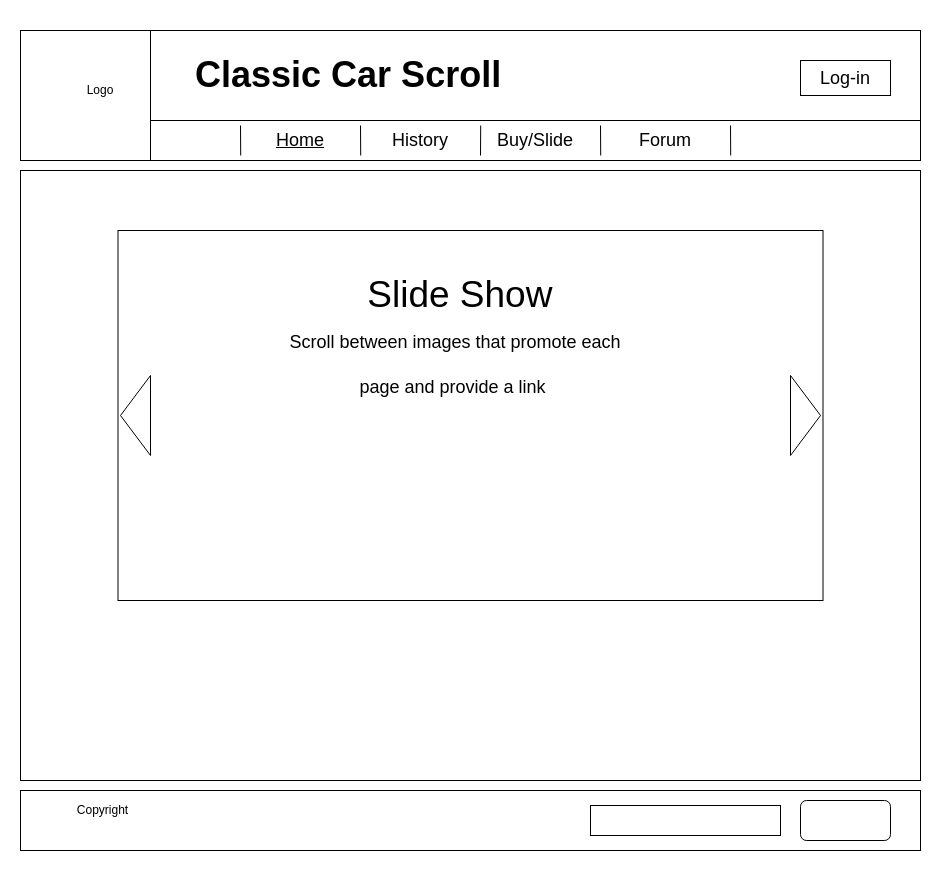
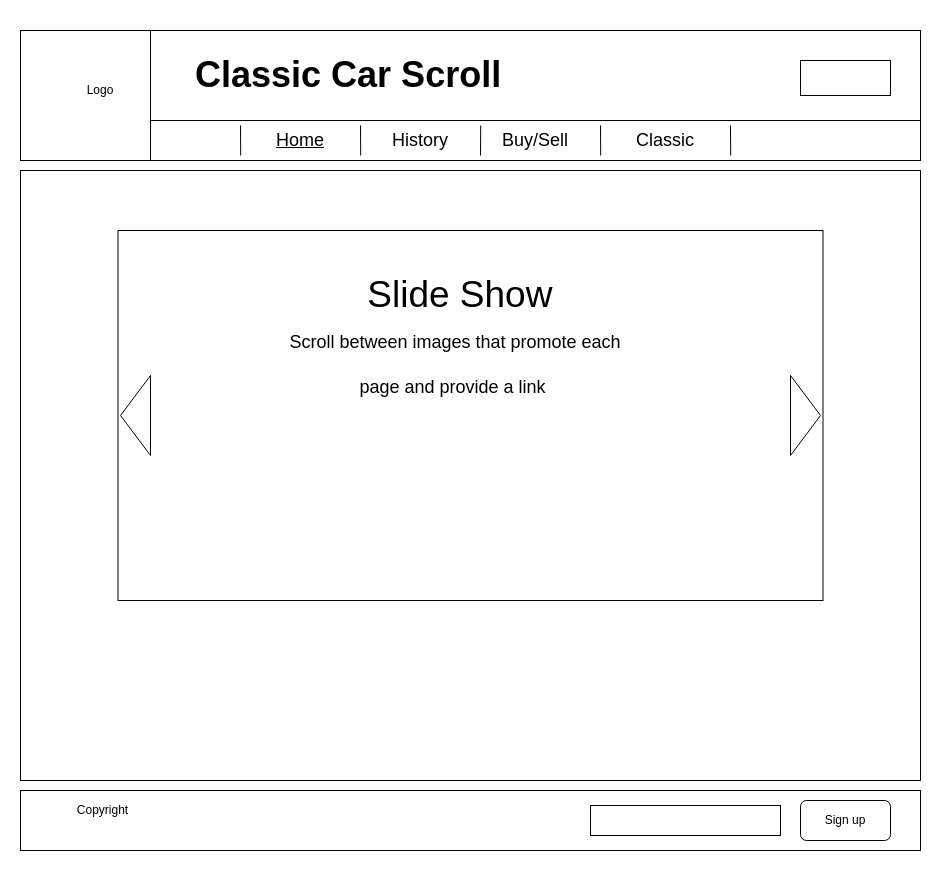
(846, 78) -> none
(536, 141) -> (536, 141)
(666, 141) -> (666, 141)
none -> (846, 821)
